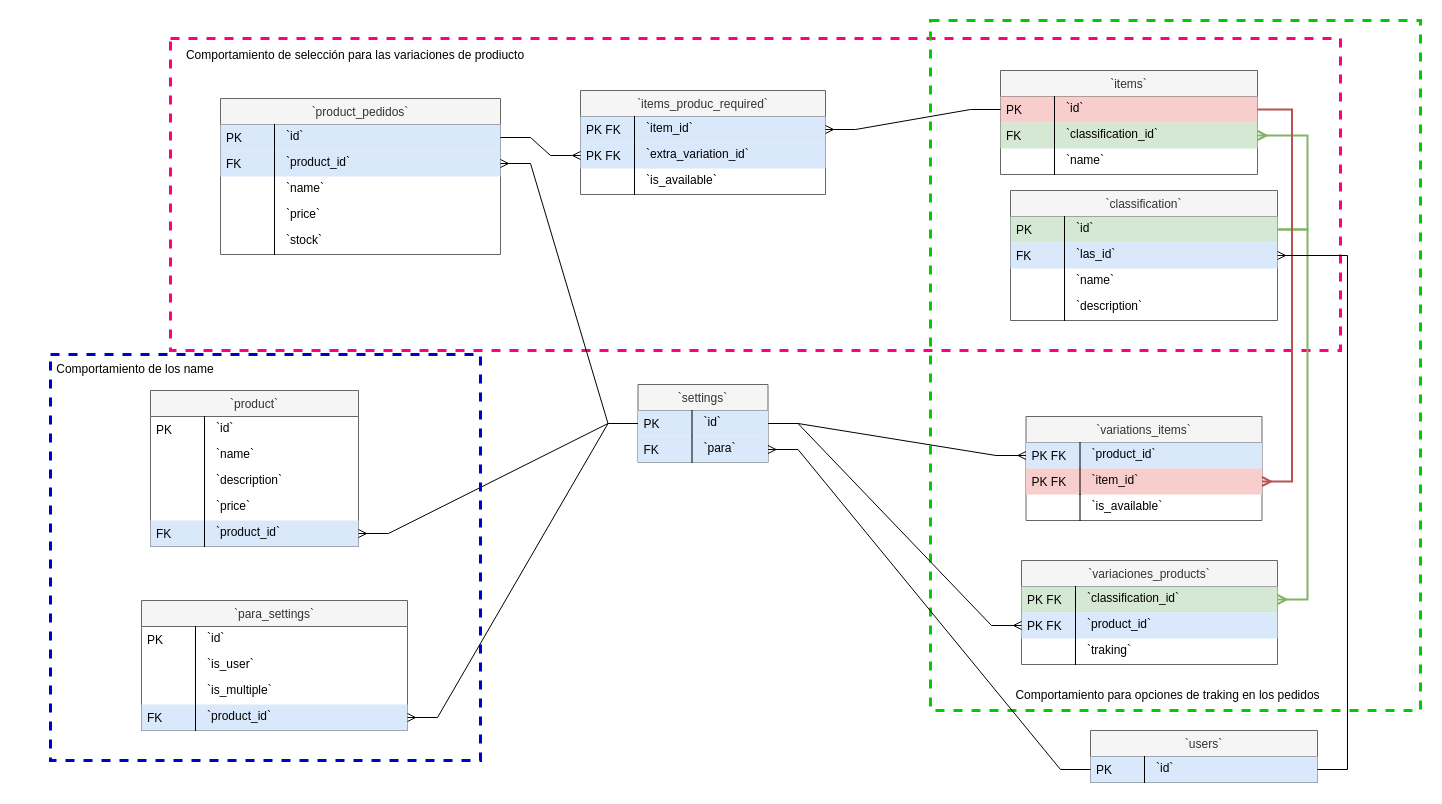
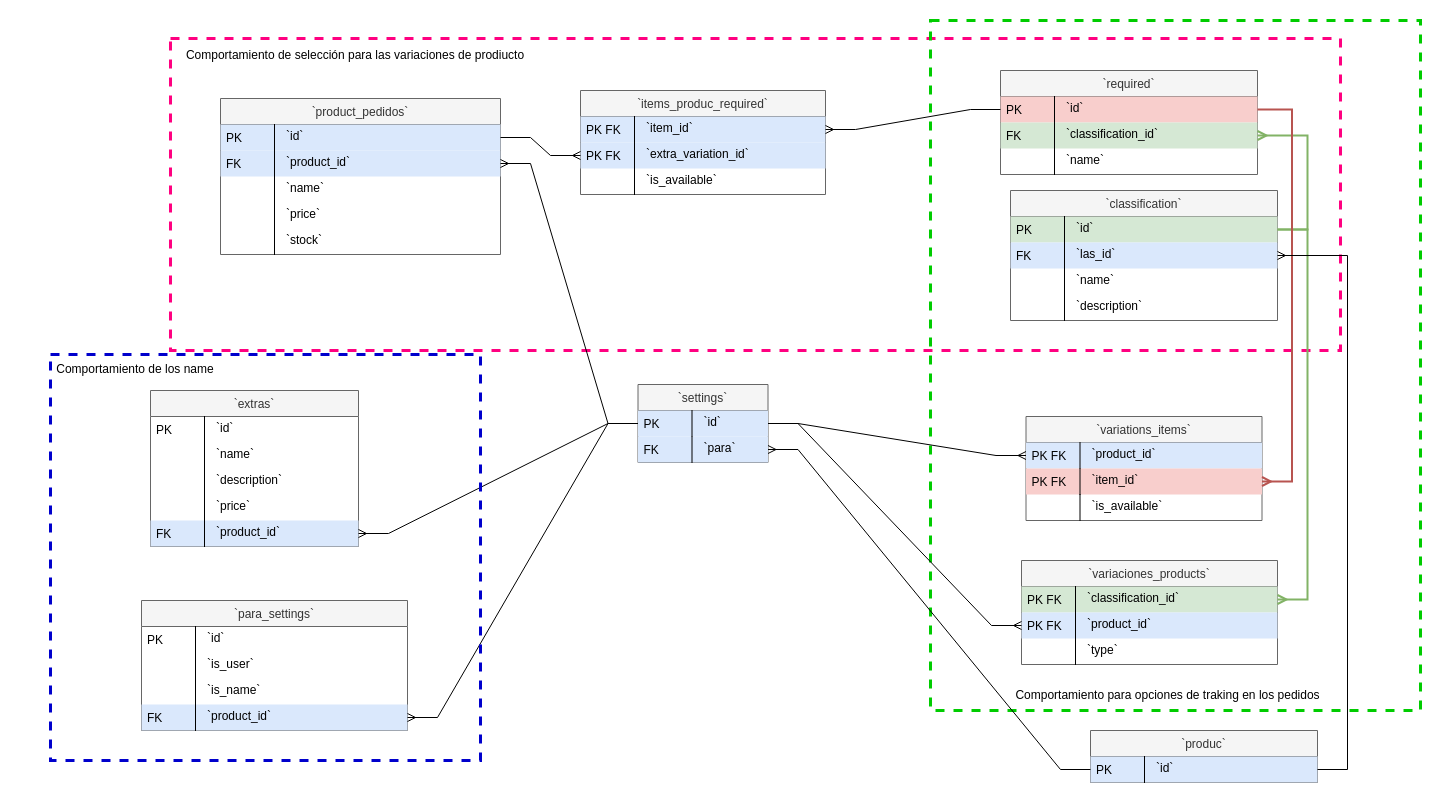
(1129, 84) -> (1129, 84)
(254, 404) -> (254, 404)
(1116, 650) -> (1107, 650)
(244, 690) -> (236, 690)
(1204, 744) -> (1204, 744)
